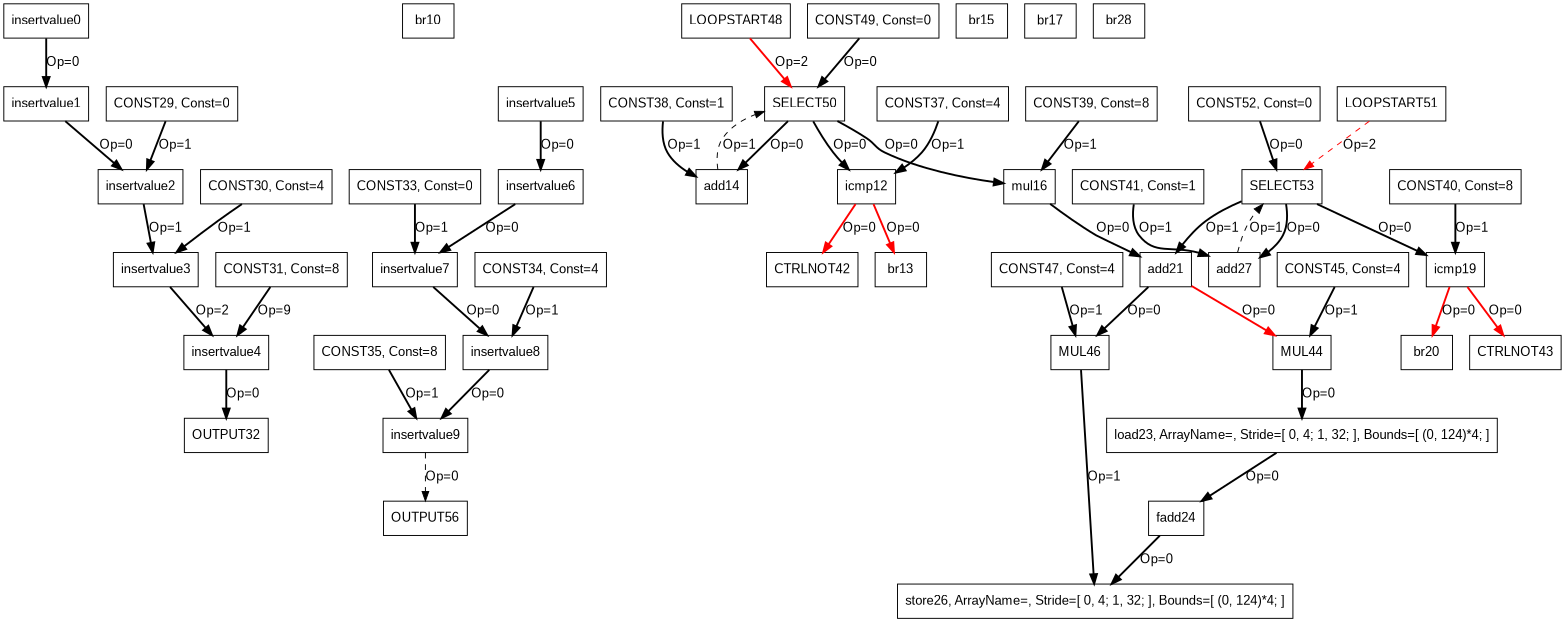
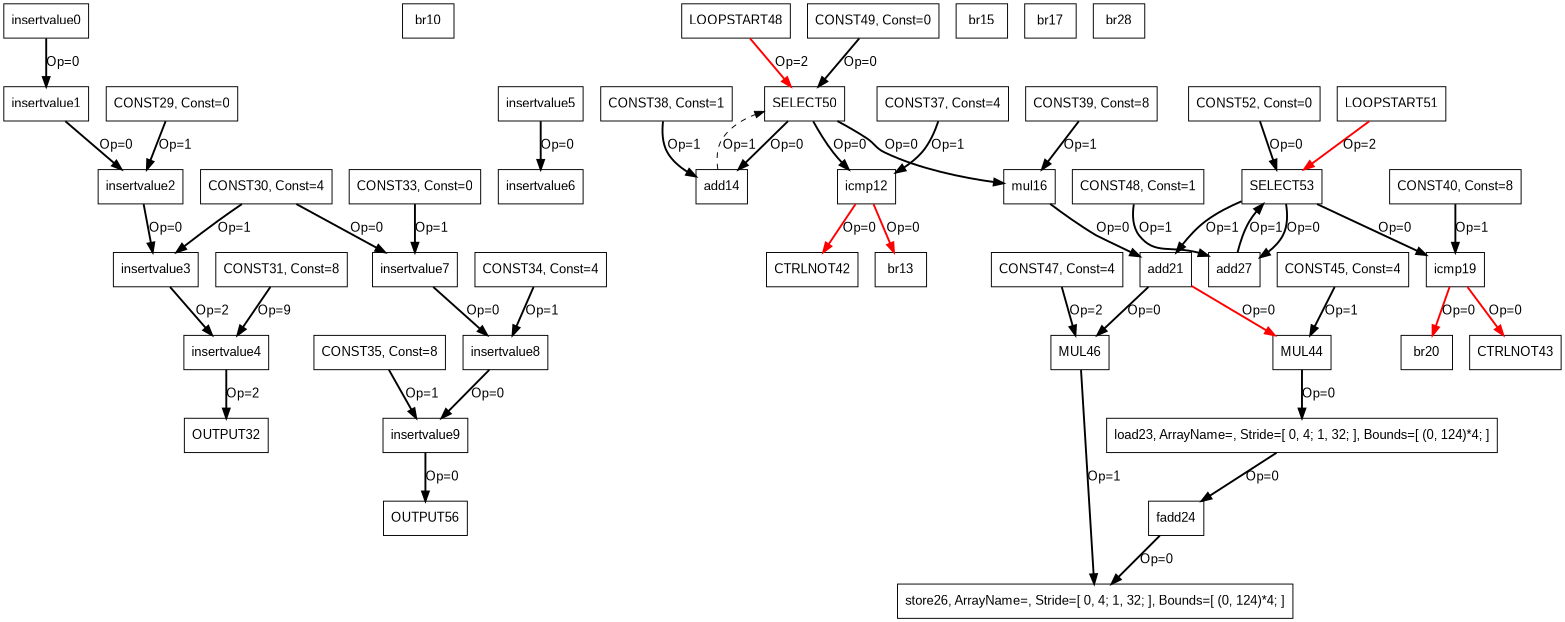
(1341, 142) -> (1341, 142)
(1138, 187) -> (1138, 187)
(482, 226) -> (337, 226)
(166, 228) -> (166, 228)
(1245, 231) -> (1245, 231)
(1086, 311) -> (1086, 311)
(243, 394) -> (243, 394)
(425, 472) -> (425, 472)
